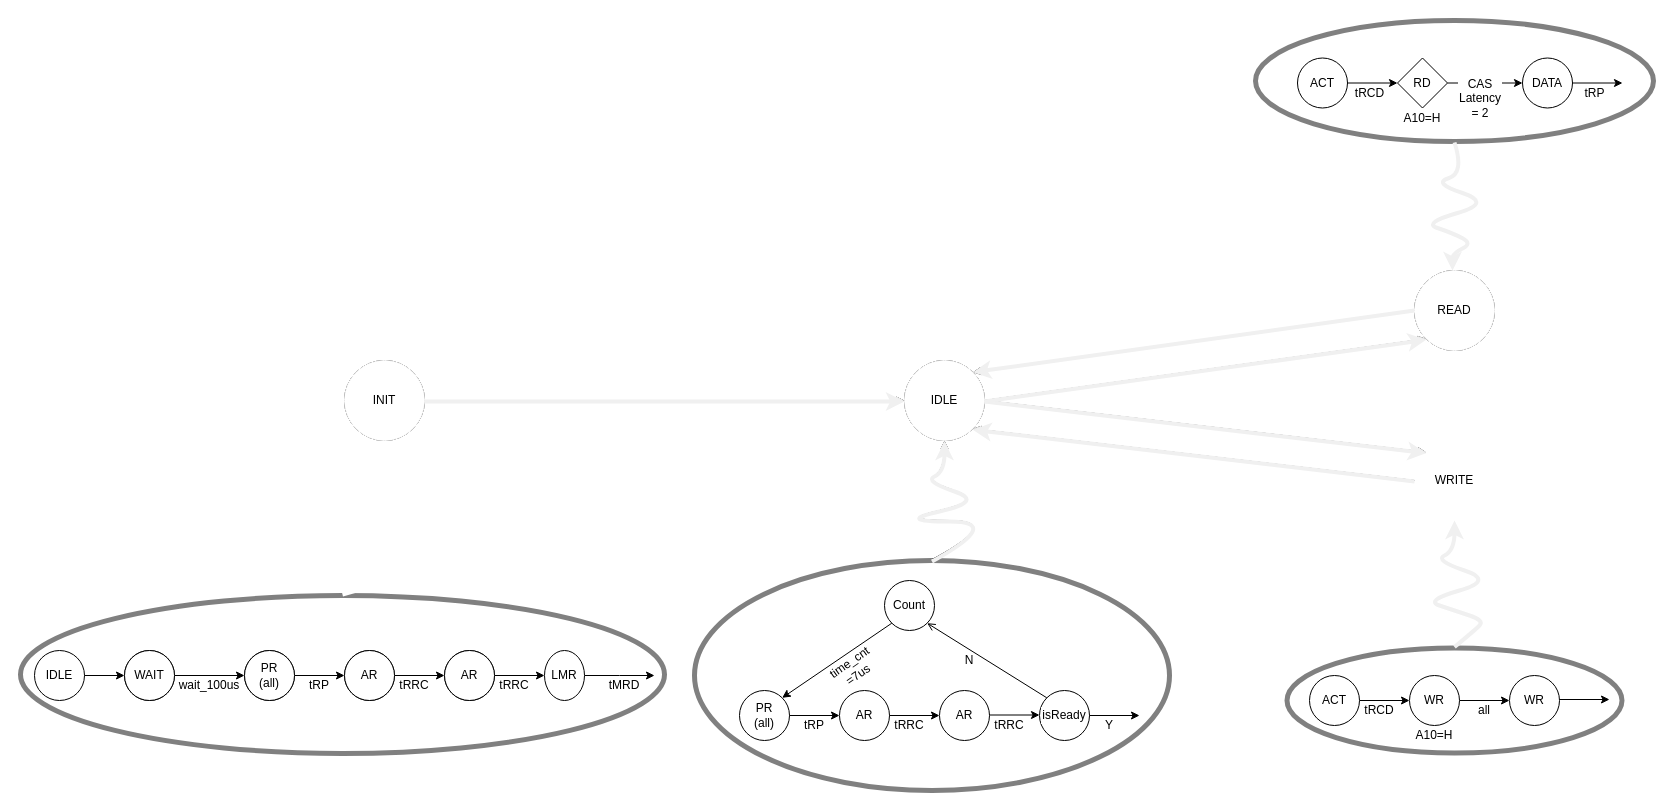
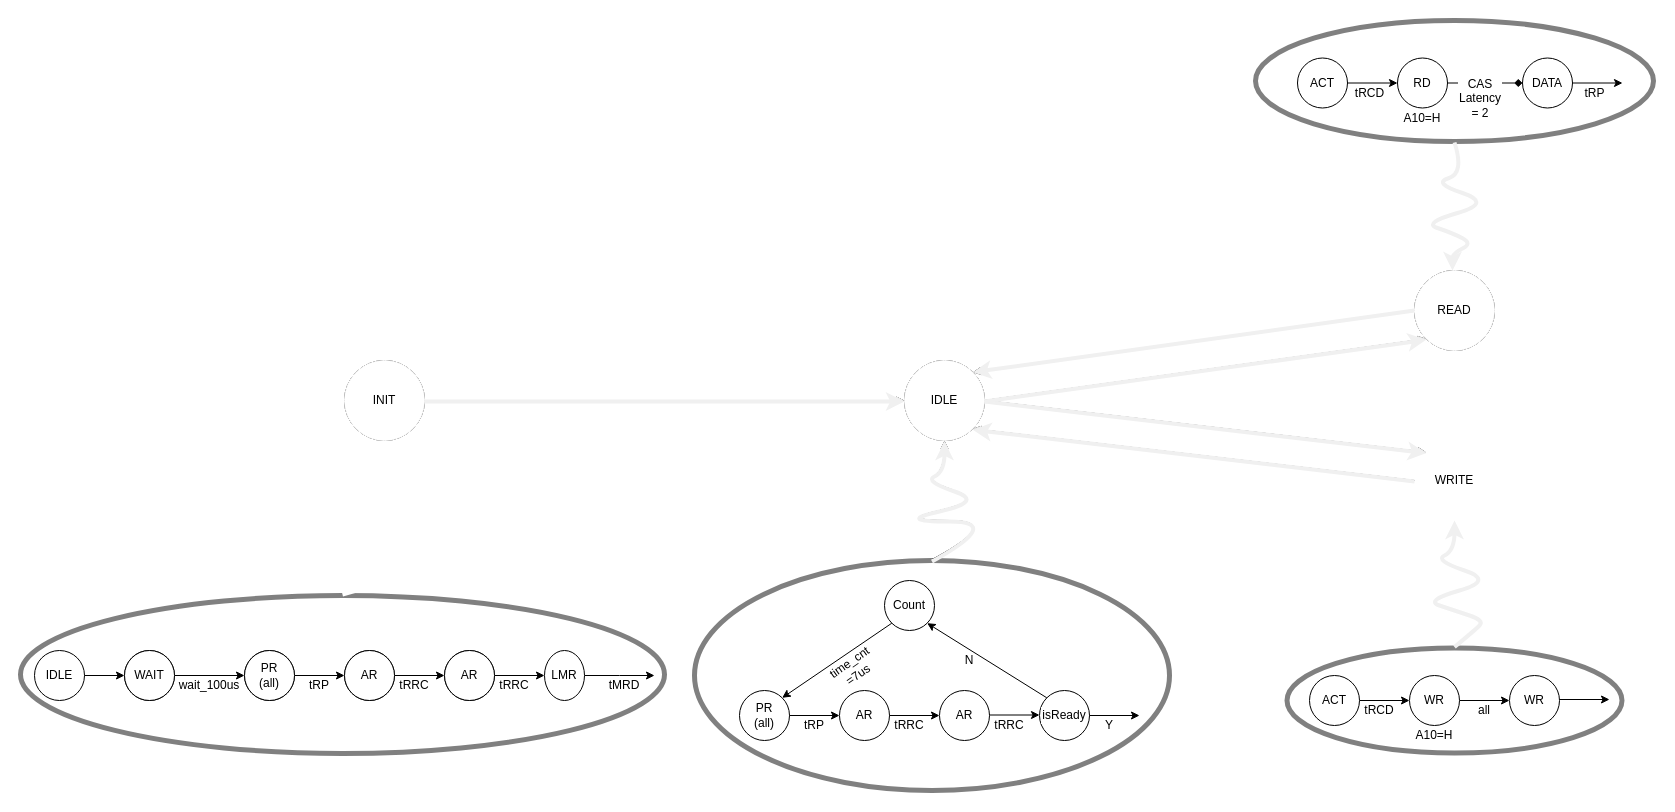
(1423, 83) -> (1423, 83)
(1514, 83) -> (1513, 83)
(932, 626) -> (933, 627)
